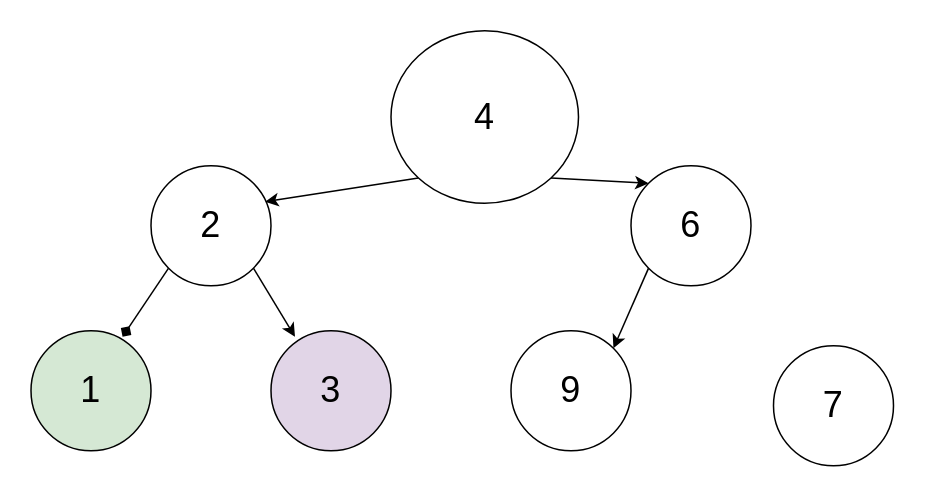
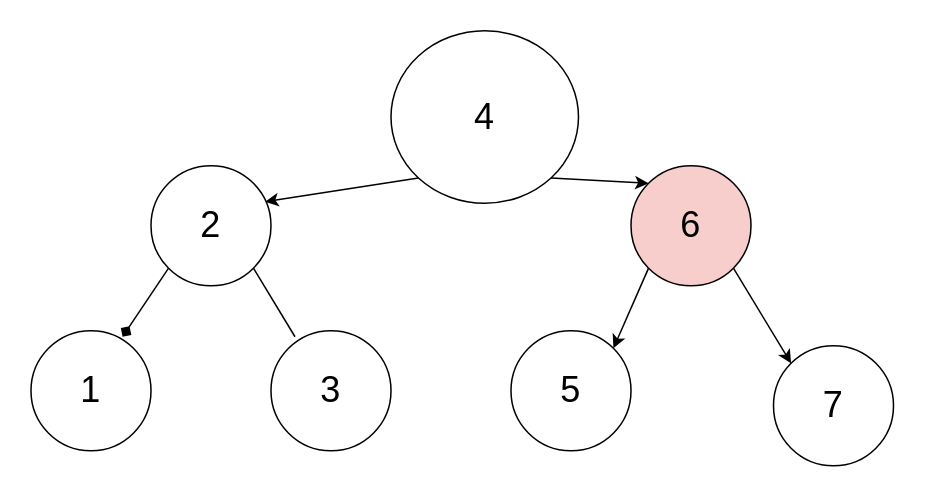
(691, 226) -> (691, 226)
none -> (759, 311)
(289, 327) -> (291, 331)
(91, 391) -> (91, 391)
(331, 391) -> (331, 391)
(571, 391) -> (571, 391)
